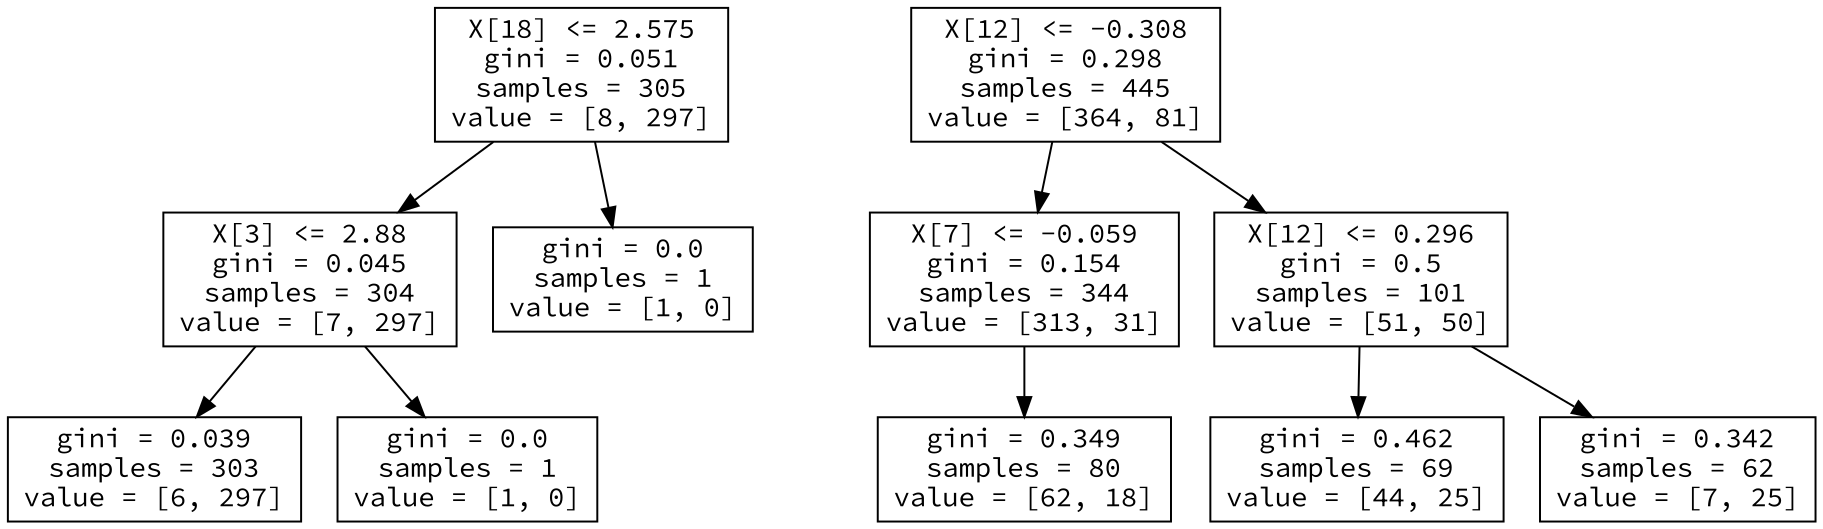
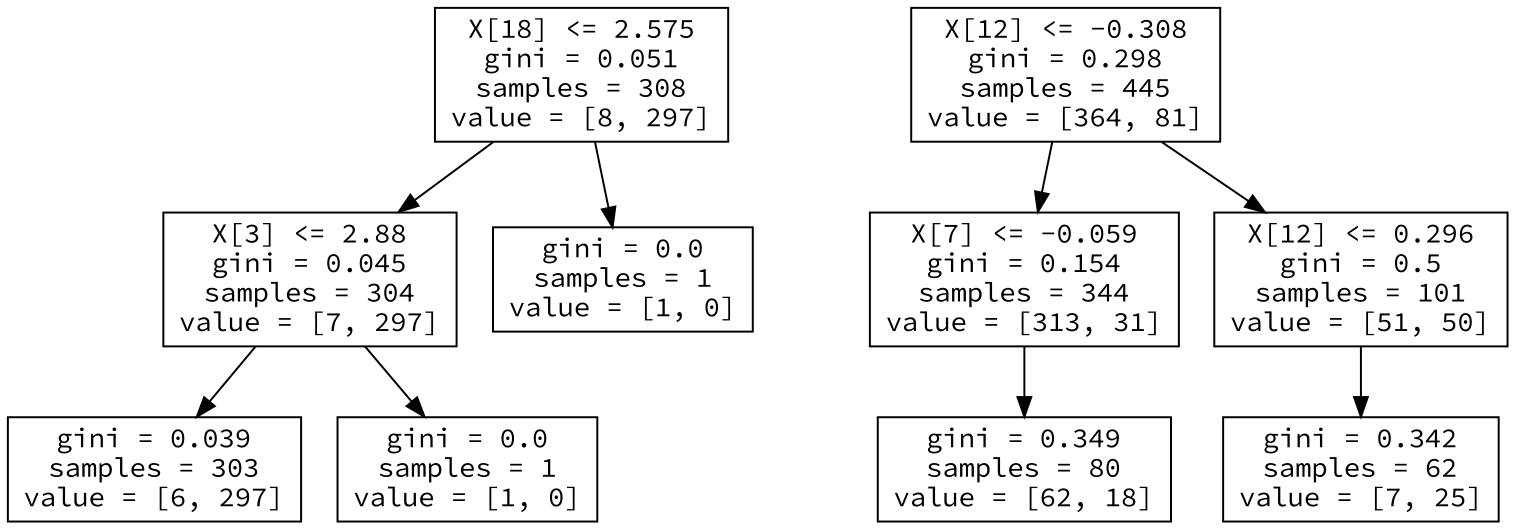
(582, 75) -> (582, 75)
(1357, 469) -> none
